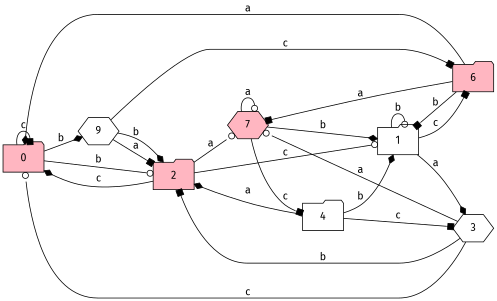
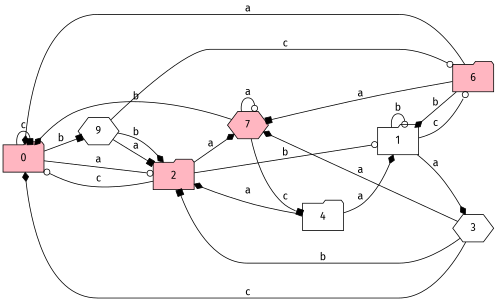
(268, 49) -> (268, 49)
(439, 107) -> (439, 107)
(445, 123) -> (445, 123)
(318, 132) -> (137, 102)
(60, 145) -> (60, 145)
(210, 151) -> (210, 151)
(286, 153) -> (286, 153)
(99, 160) -> (99, 160)
(365, 179) -> (365, 179)
(100, 187) -> (100, 187)
(361, 197) -> (361, 197)
(395, 222) -> none
(220, 298) -> (220, 298)
